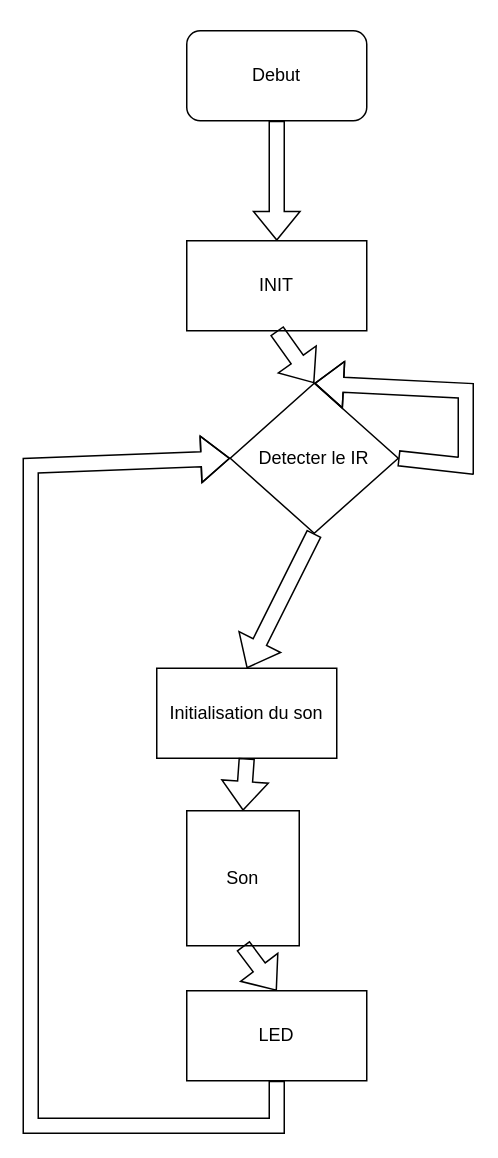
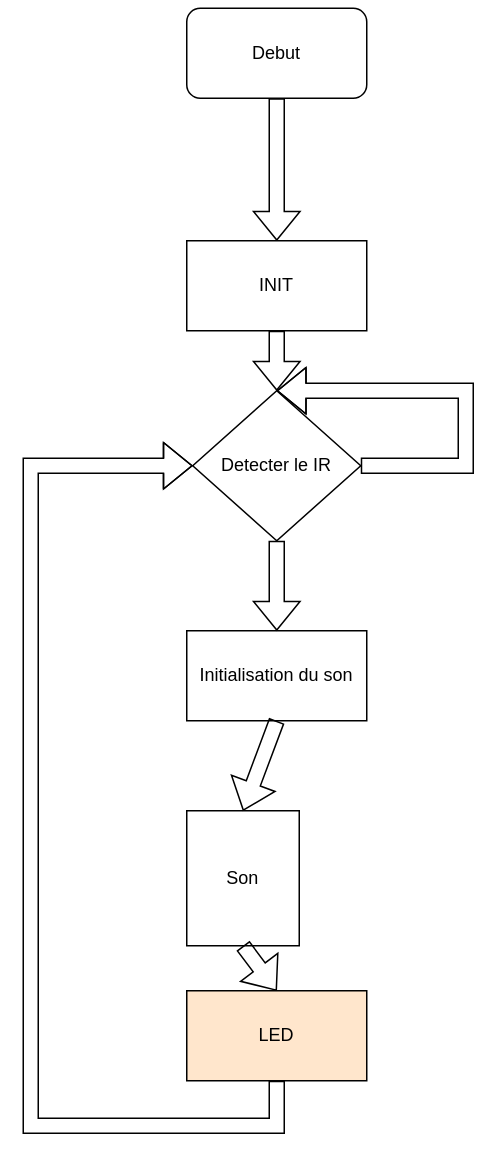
(277, 76) -> (277, 53)
(314, 458) -> (277, 466)
(247, 713) -> (277, 676)
(277, 1036) -> (277, 1036)
